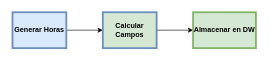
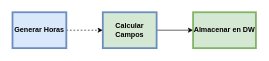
(83, 30) -> (83, 30)
